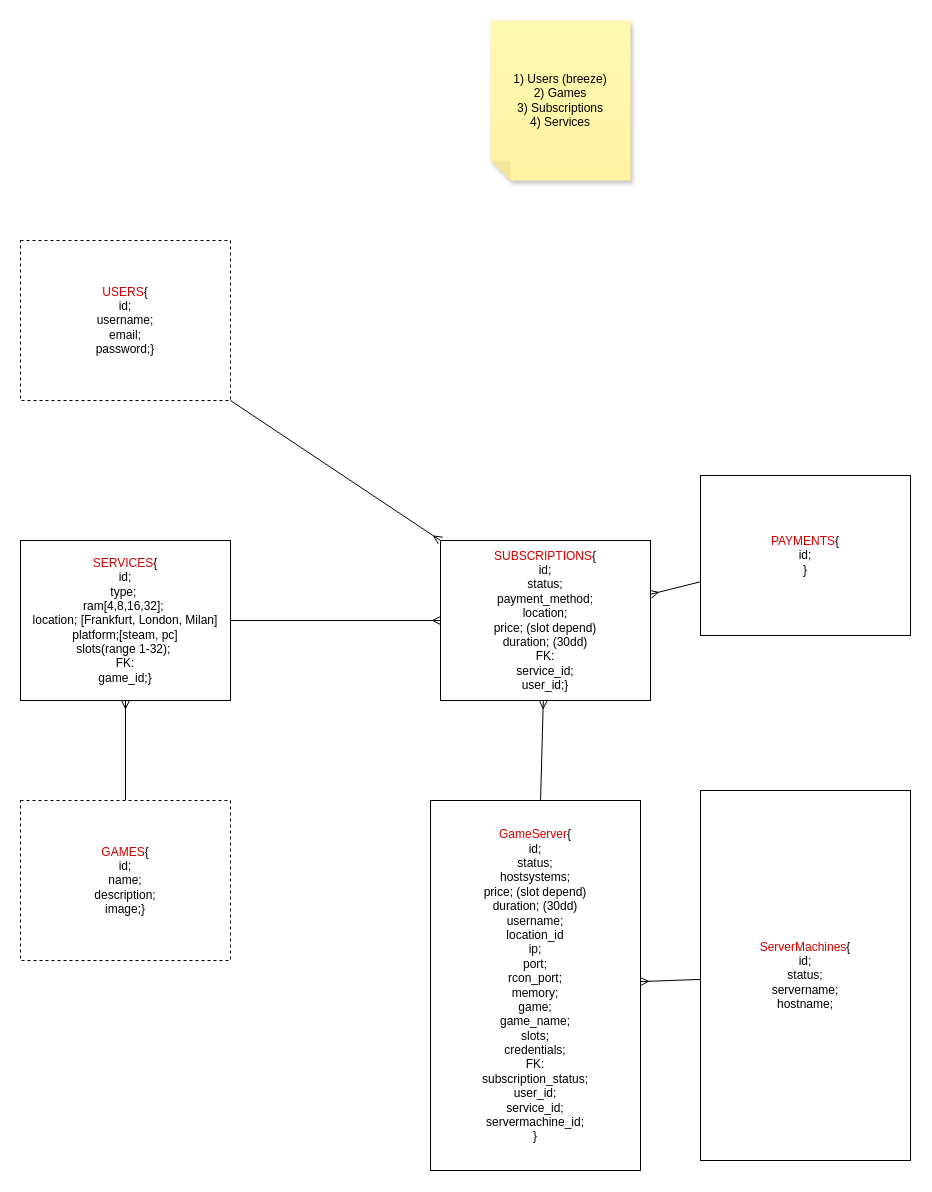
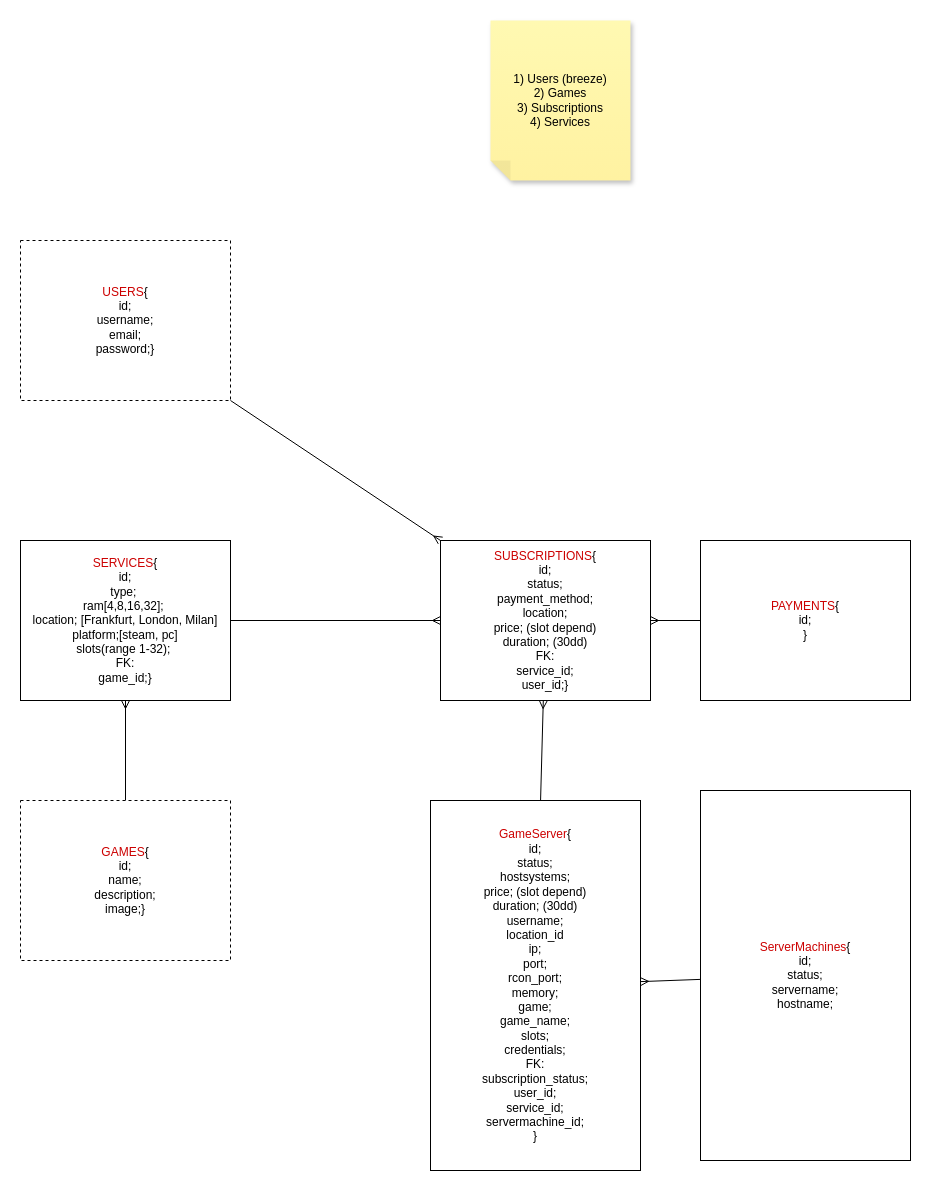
(806, 556) -> (806, 621)
